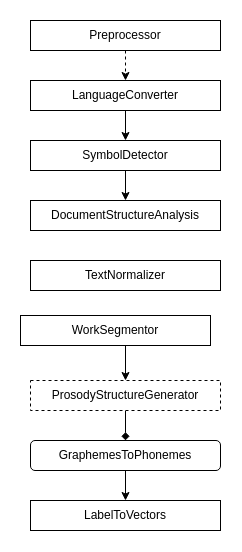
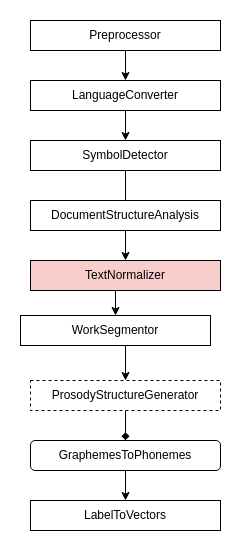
(126, 63) -> (126, 63)
(126, 192) -> (126, 194)
none -> (126, 242)
(126, 276) -> (126, 276)
none -> (116, 299)
